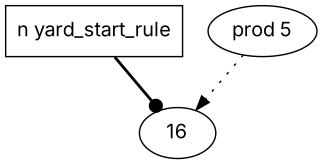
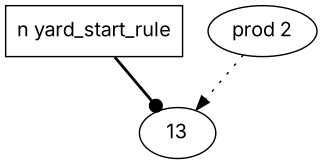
(263, 31) -> (263, 31)
(178, 133) -> (178, 133)
